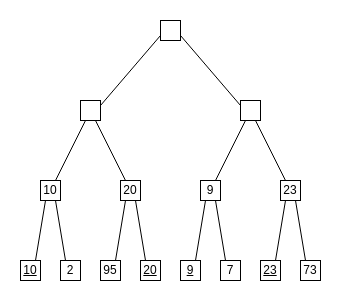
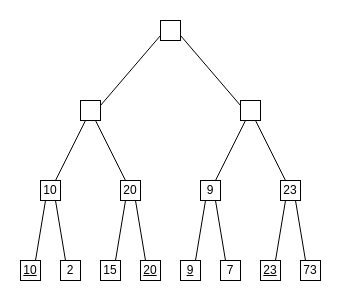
(111, 271) -> (111, 271)
